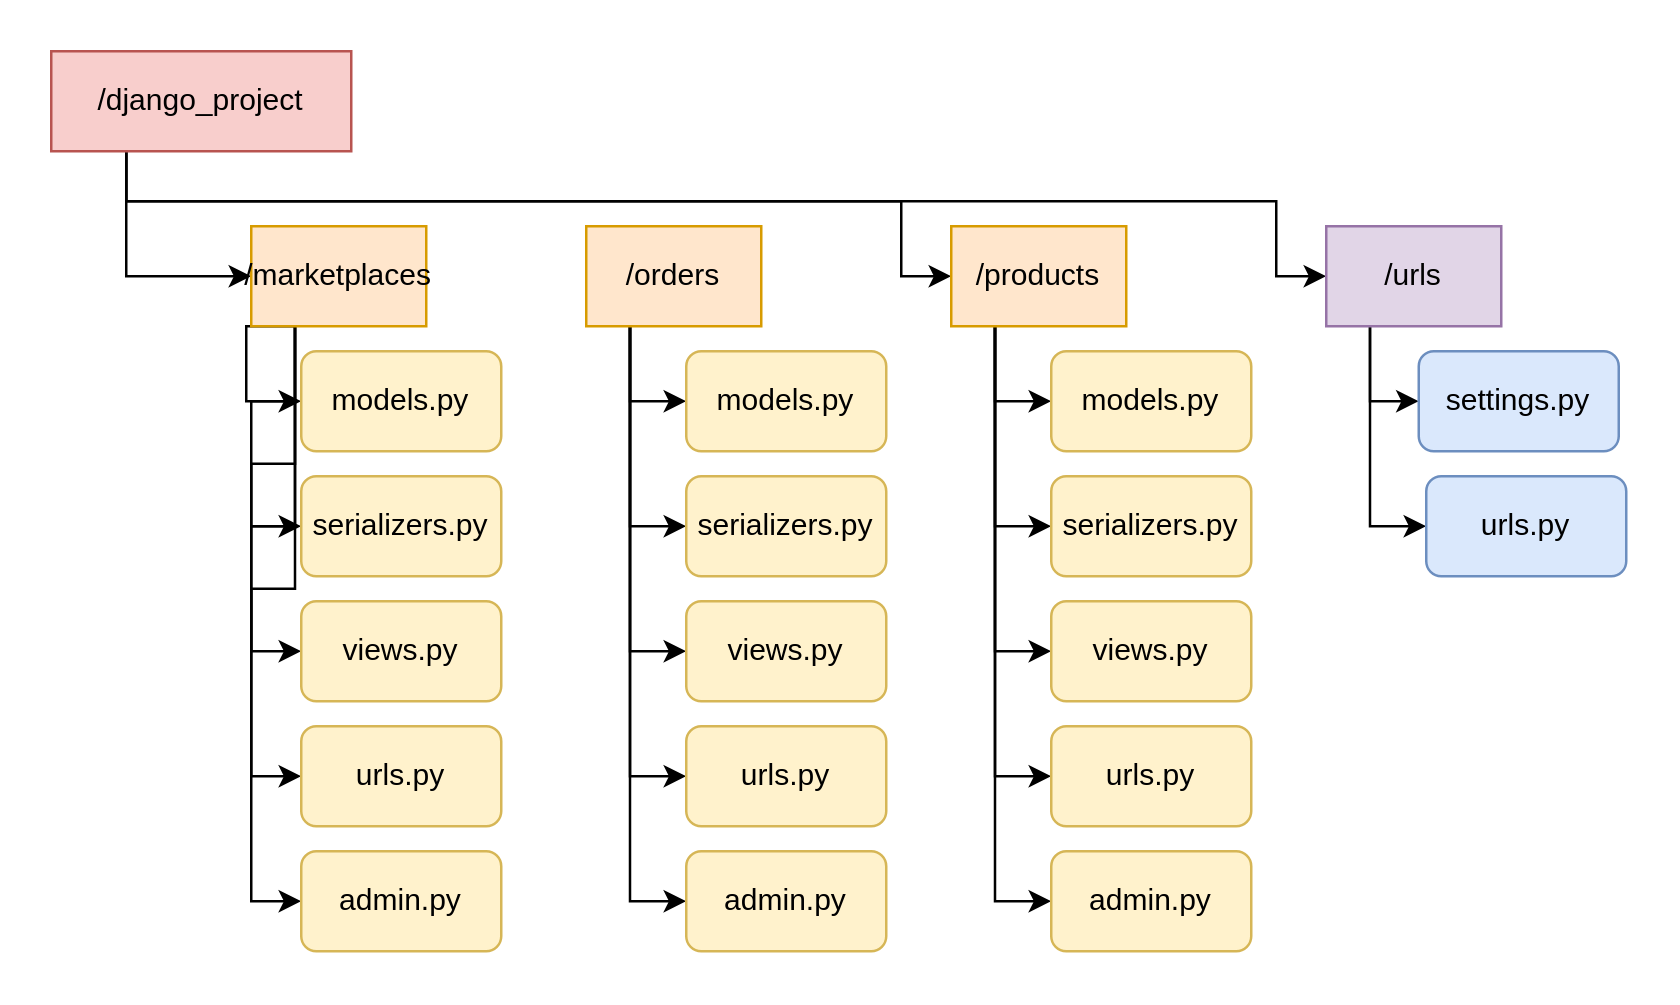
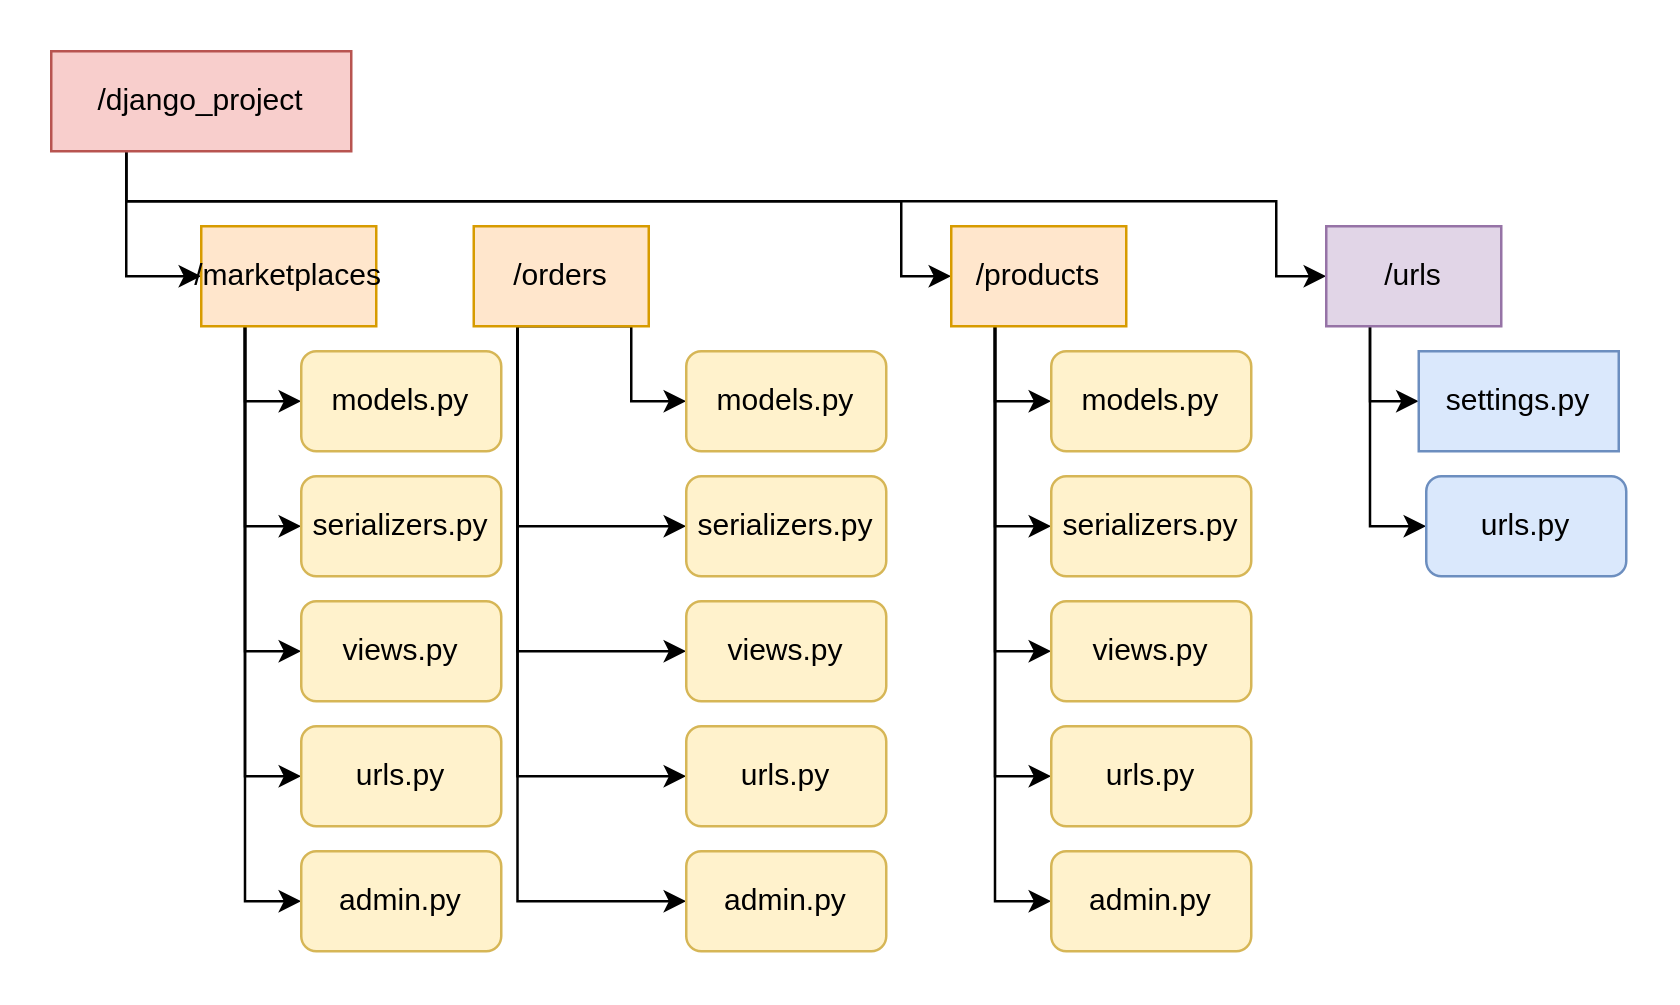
(339, 276) -> (289, 276)
(674, 276) -> (561, 276)
(1519, 401) -> (1519, 401)
